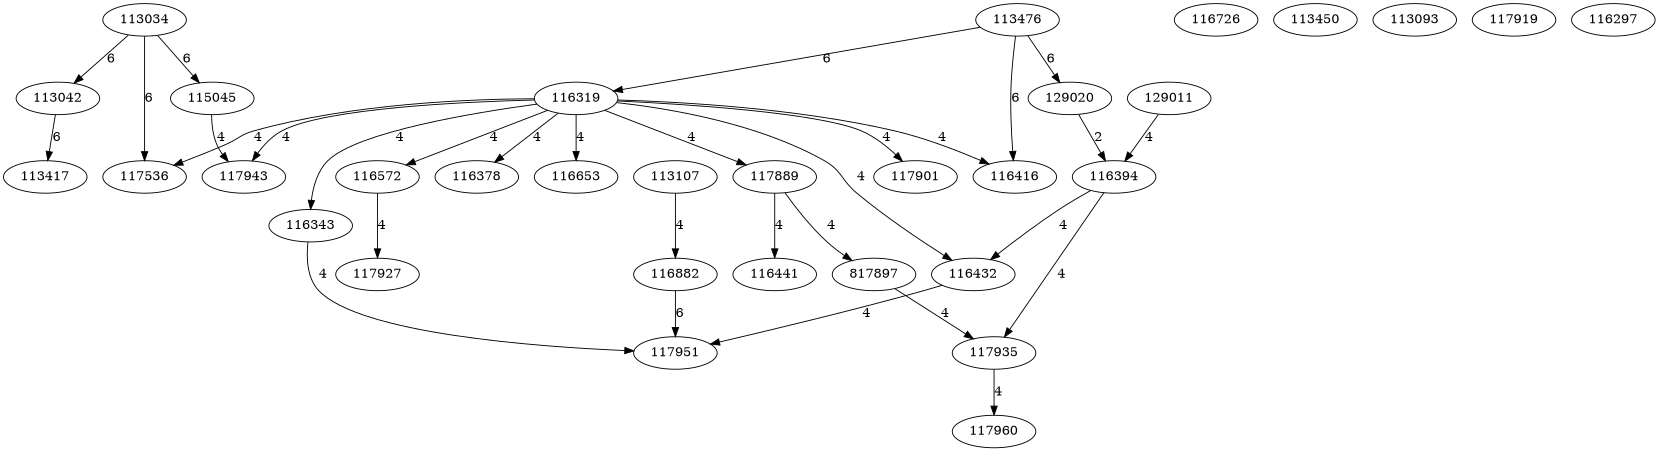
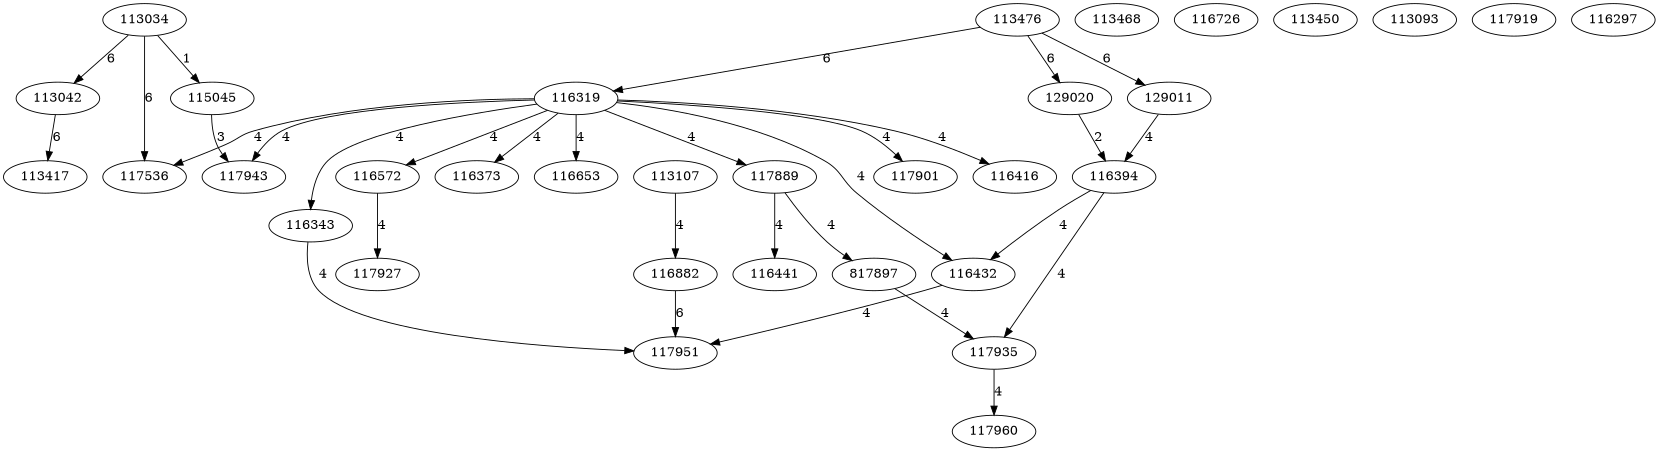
none -> (1117, 20)
(187, 59) -> (187, 59)
(1011, 94) -> (1089, 57)
(221, 138) -> (221, 138)
(477, 177) -> (477, 177)
